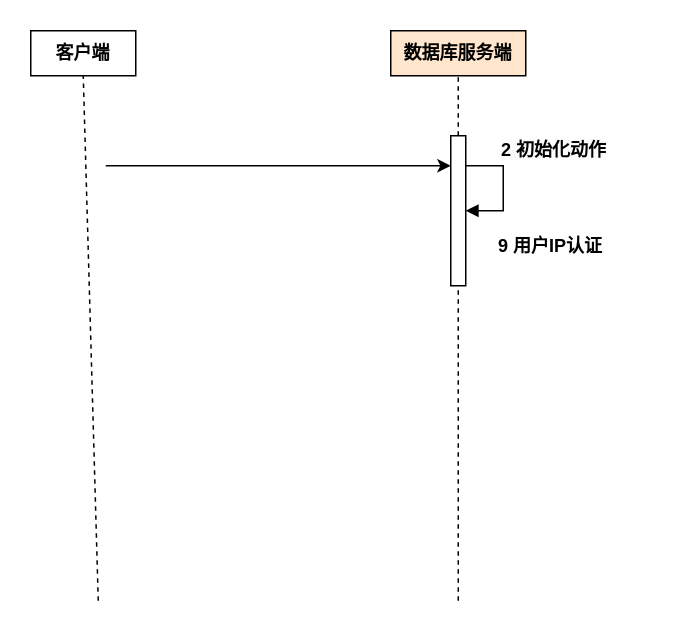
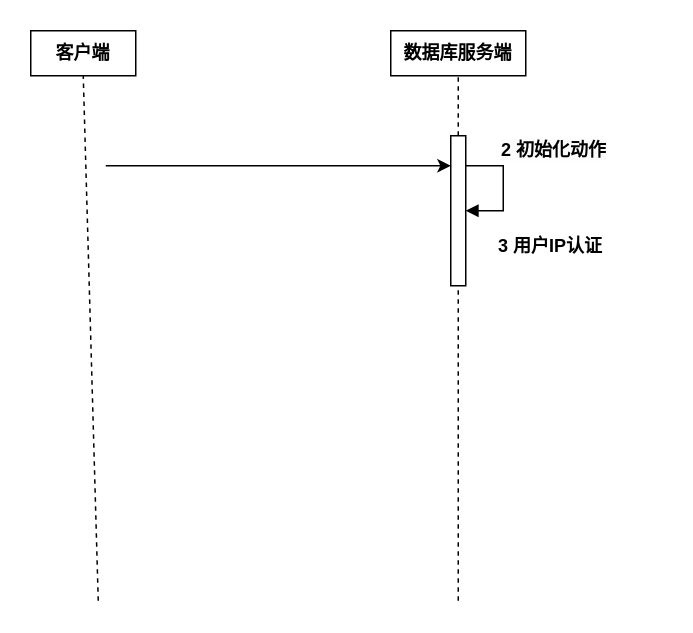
(458, 53) -> (458, 53)
(553, 247) -> (553, 247)
